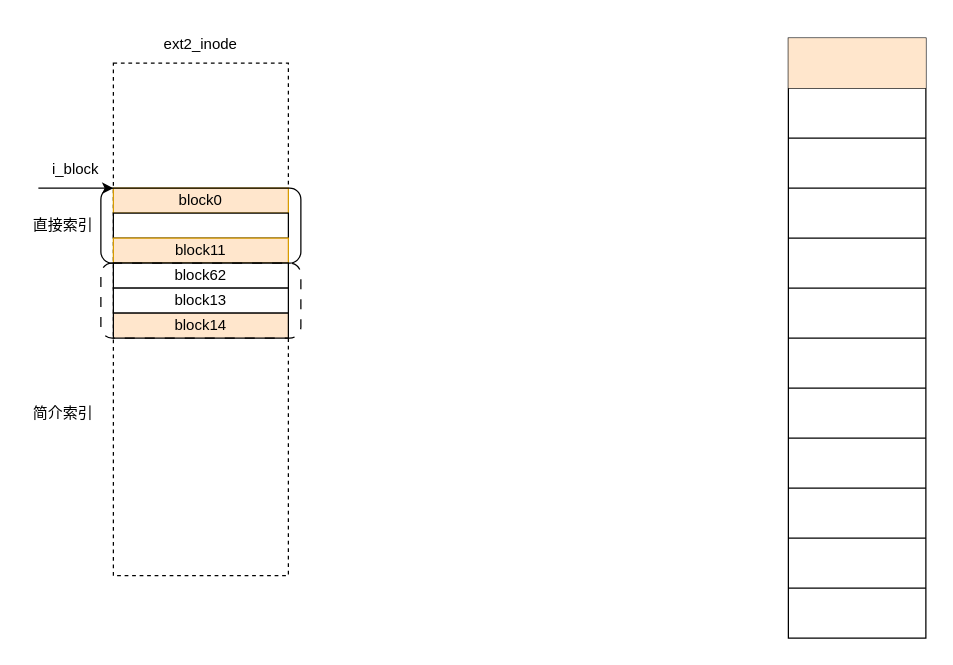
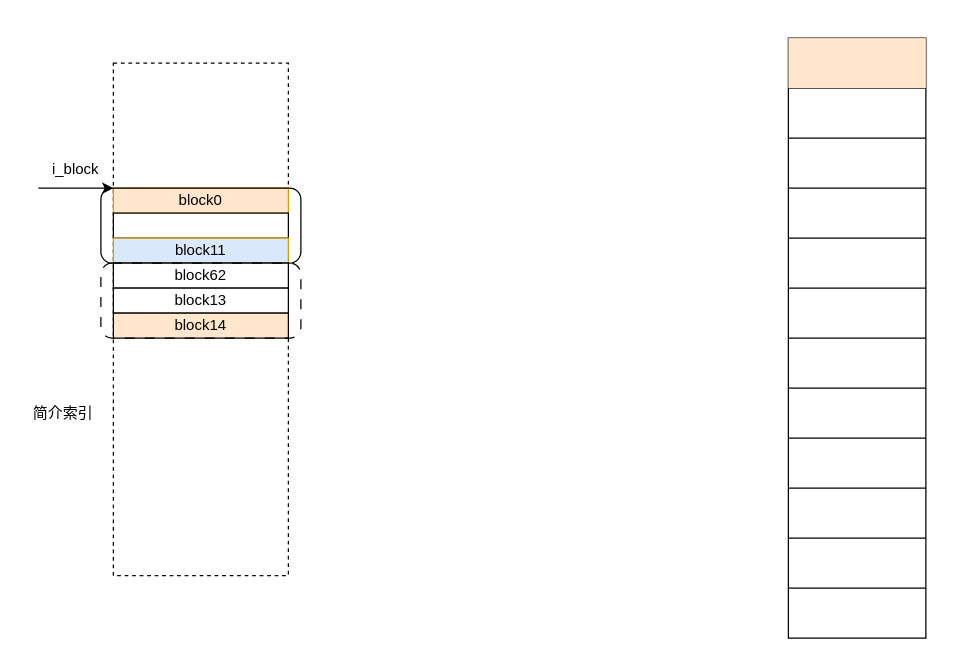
(201, 44) -> none
(63, 226) -> none
(201, 251) -> (201, 251)
